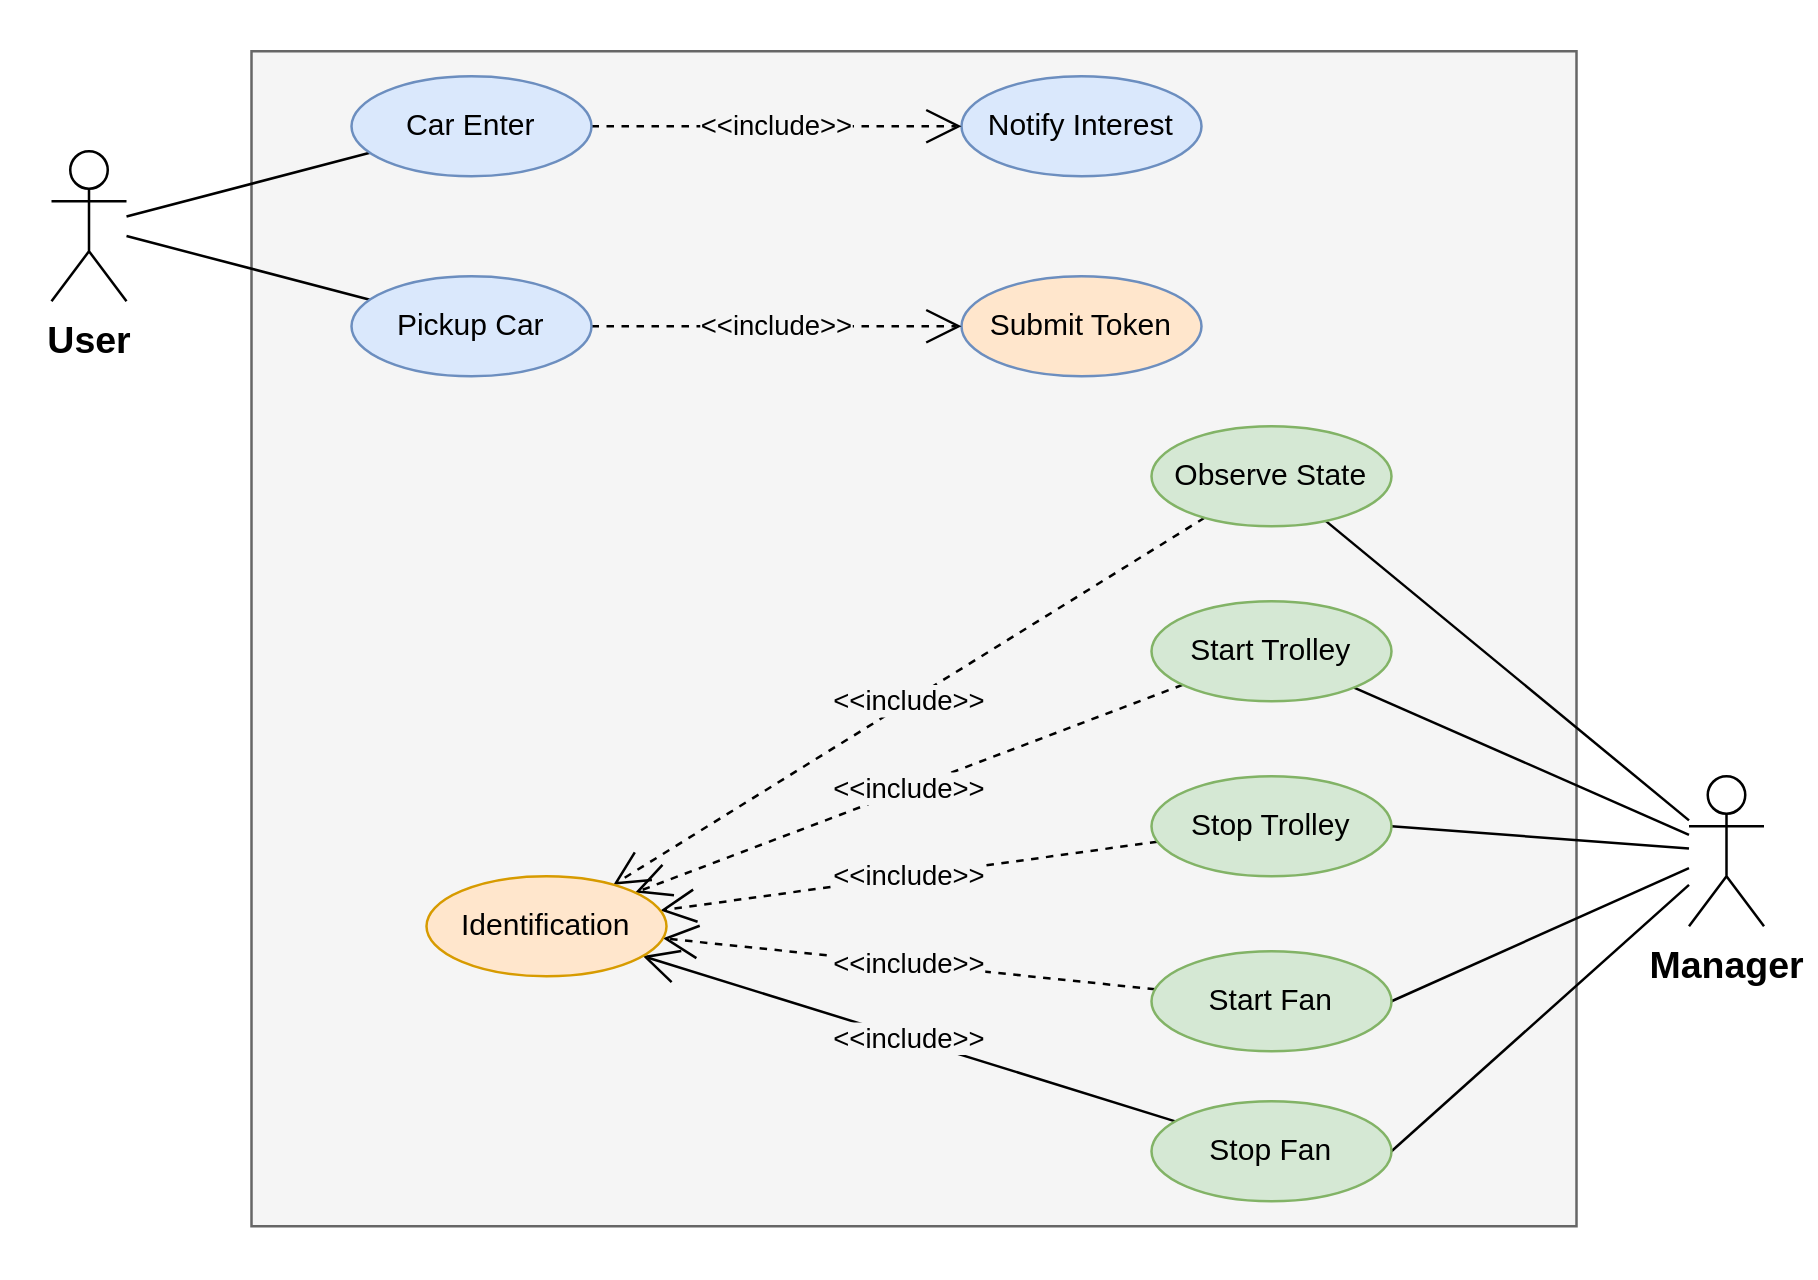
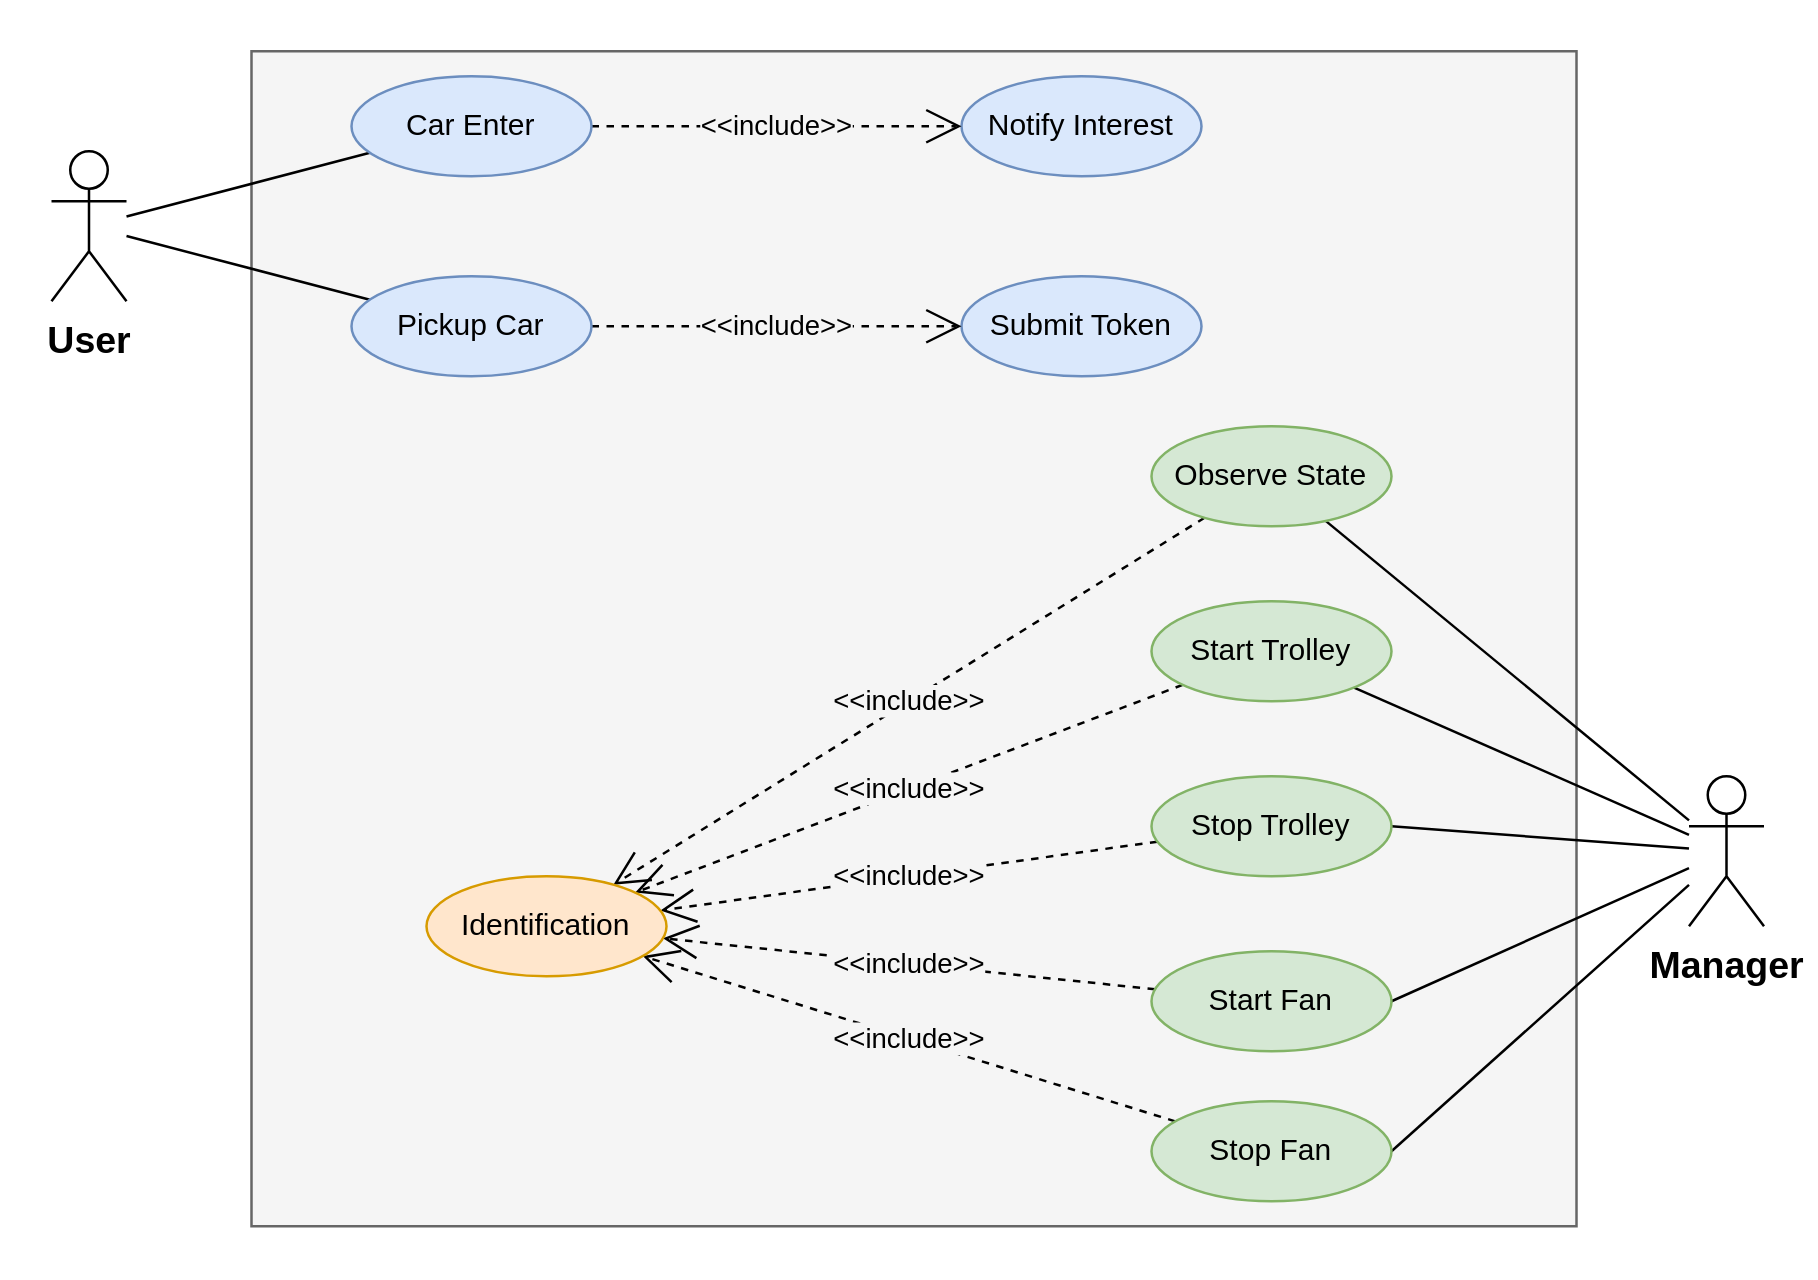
(1081, 326) -> (1081, 326)
(1064, 1087) -> (1064, 1087)
